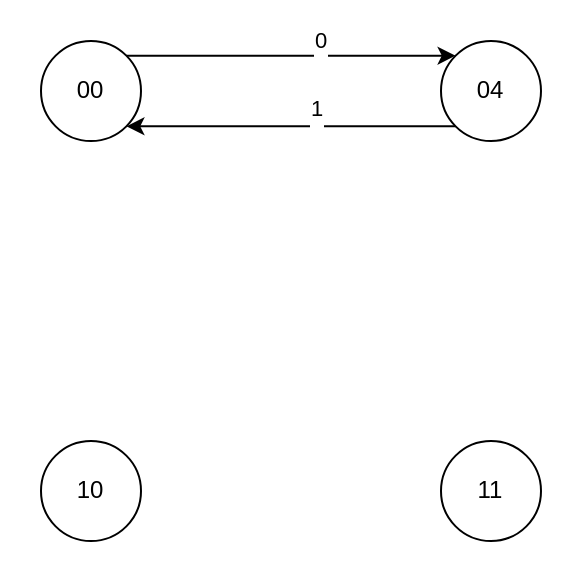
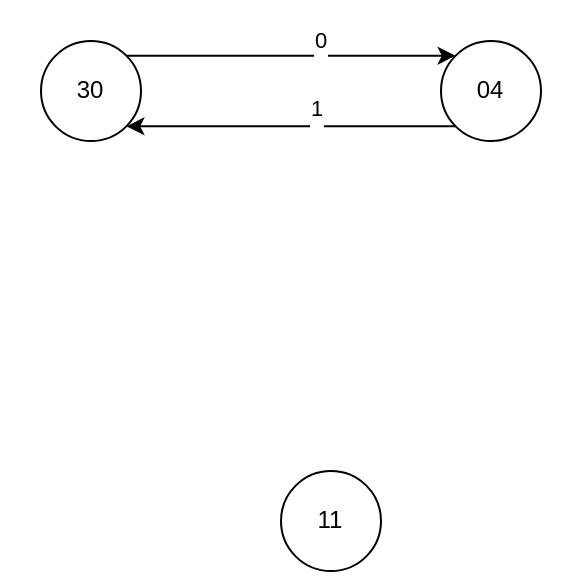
(91, 91) -> (91, 91)
(91, 491) -> none
(491, 491) -> (331, 521)
